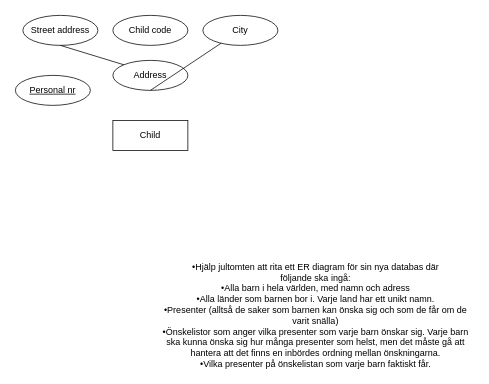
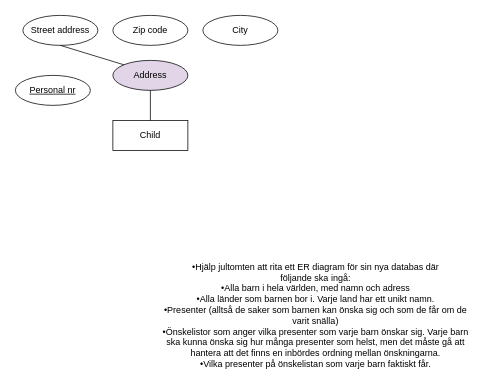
(150, 30) -> (150, 30)
(186, 67) -> (150, 105)
(150, 75) -> (150, 75)
